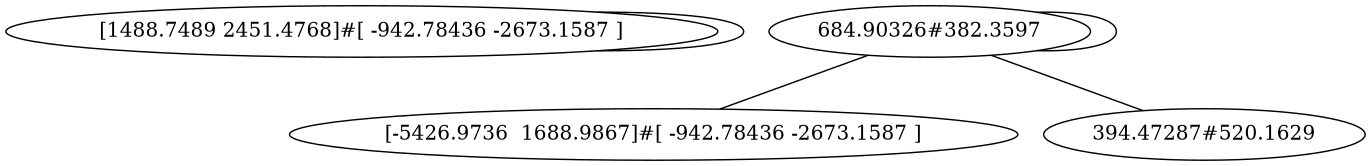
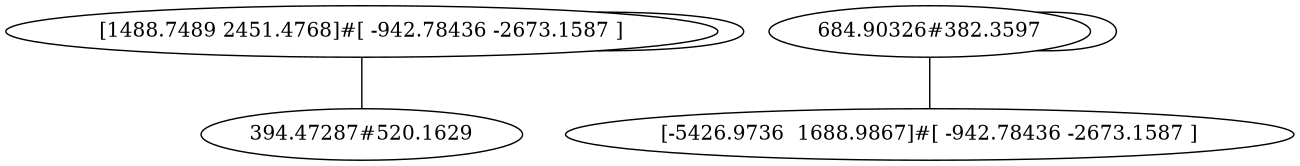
(1067, 83) -> (362, 83)
